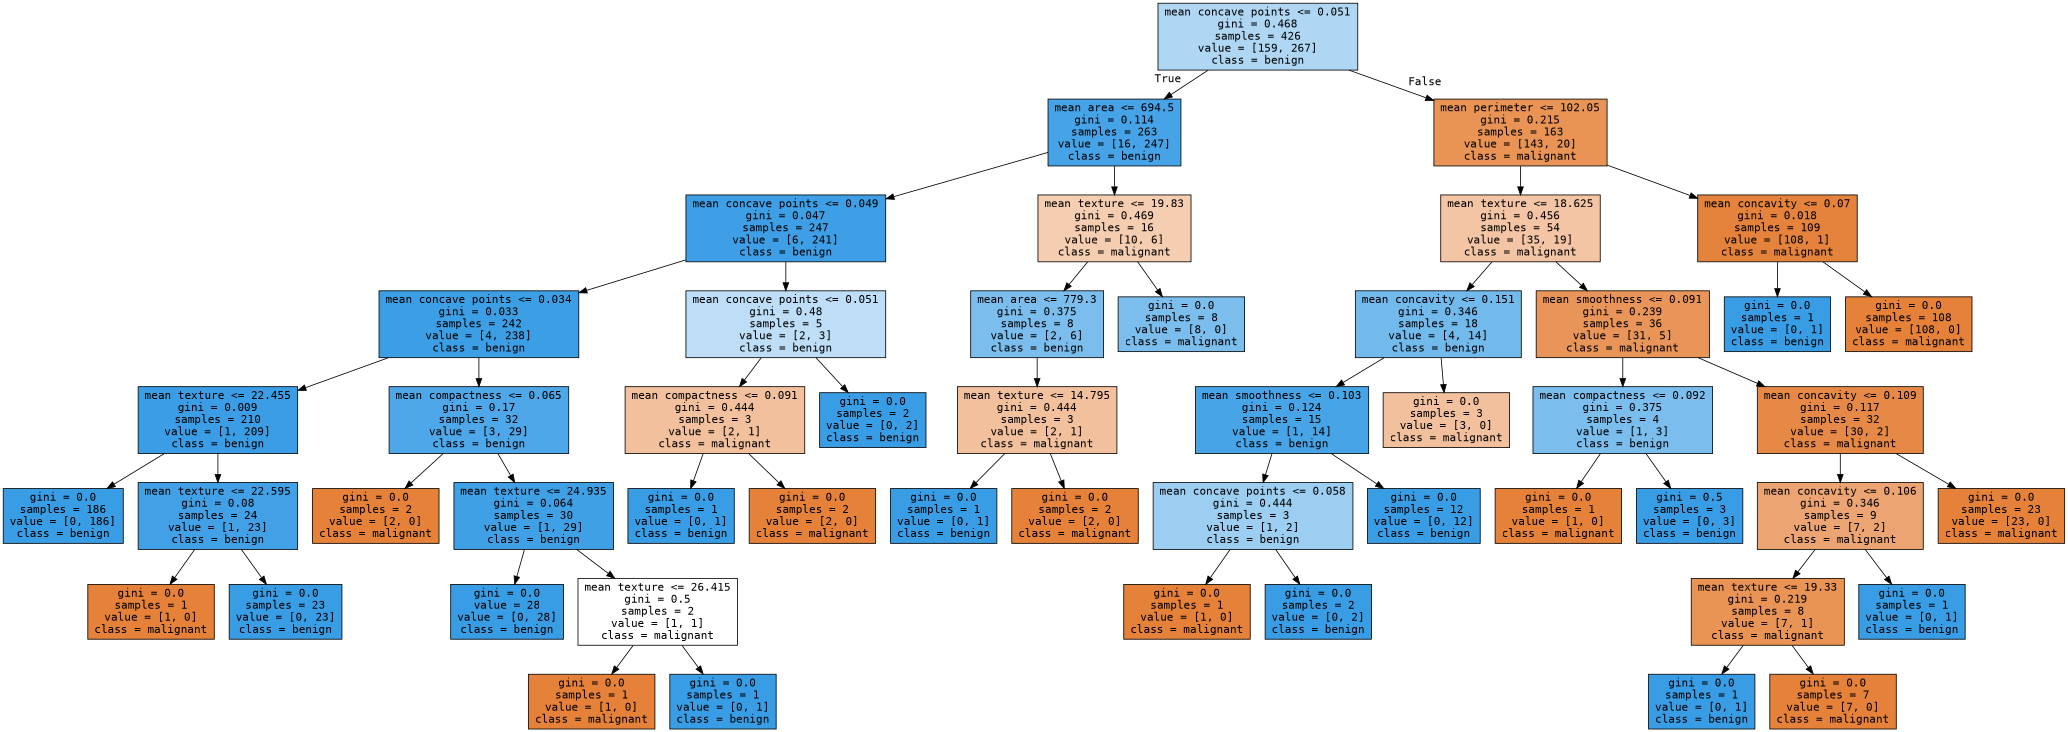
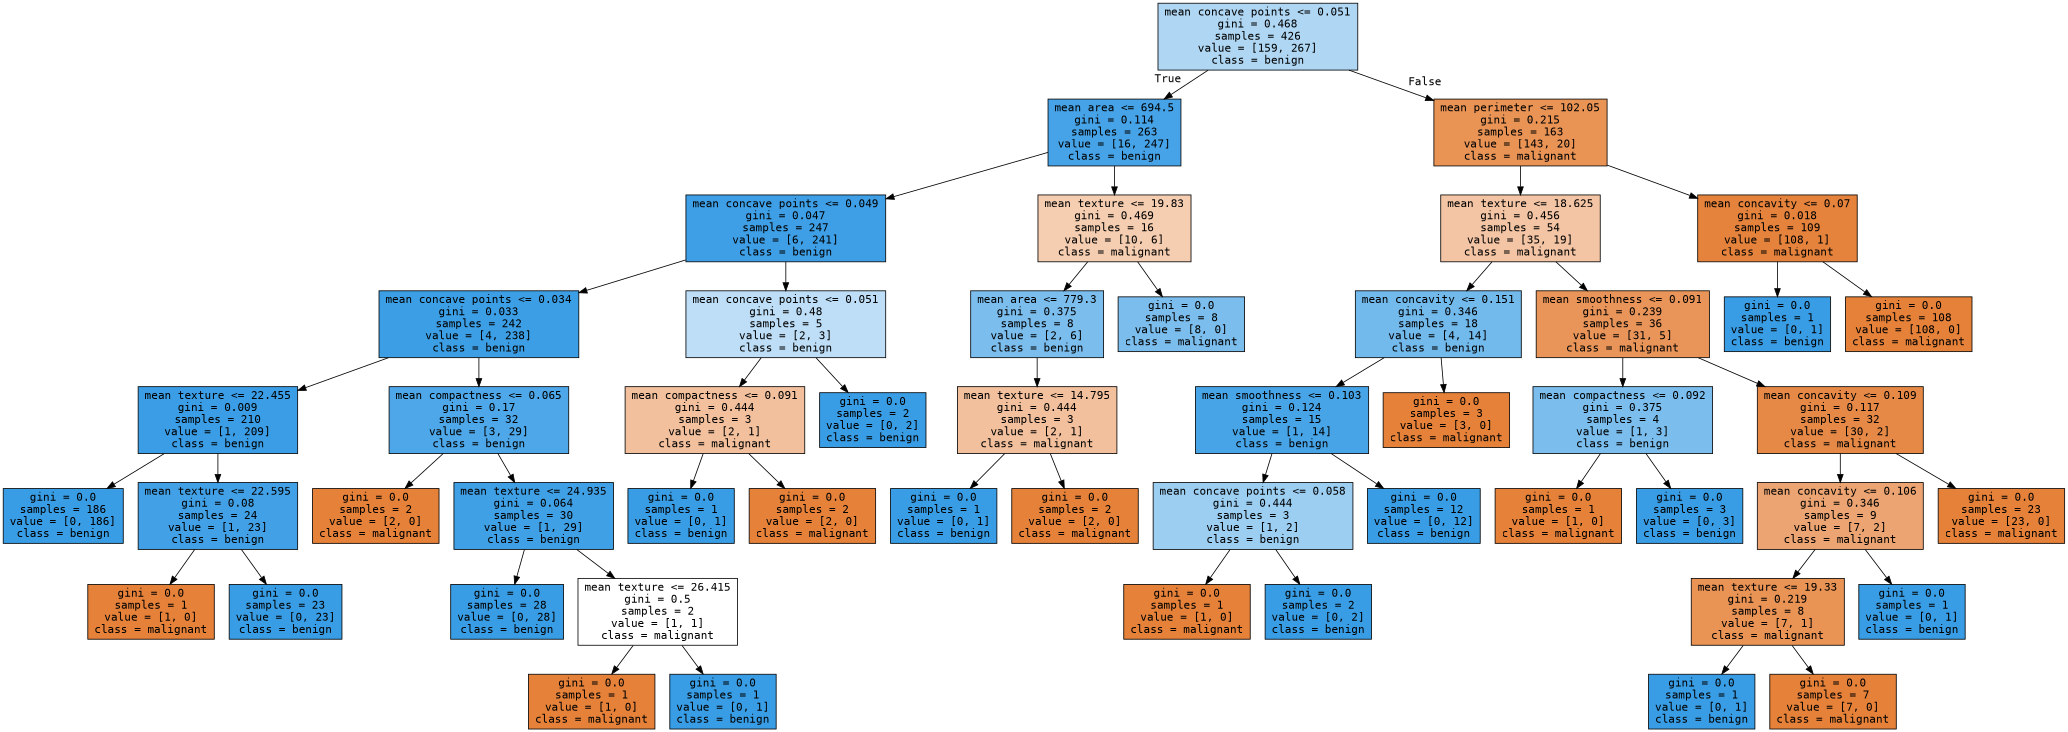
(1446, 420) -> (1446, 420)
(1690, 516) -> (1690, 516)
(507, 612) -> (507, 612)
